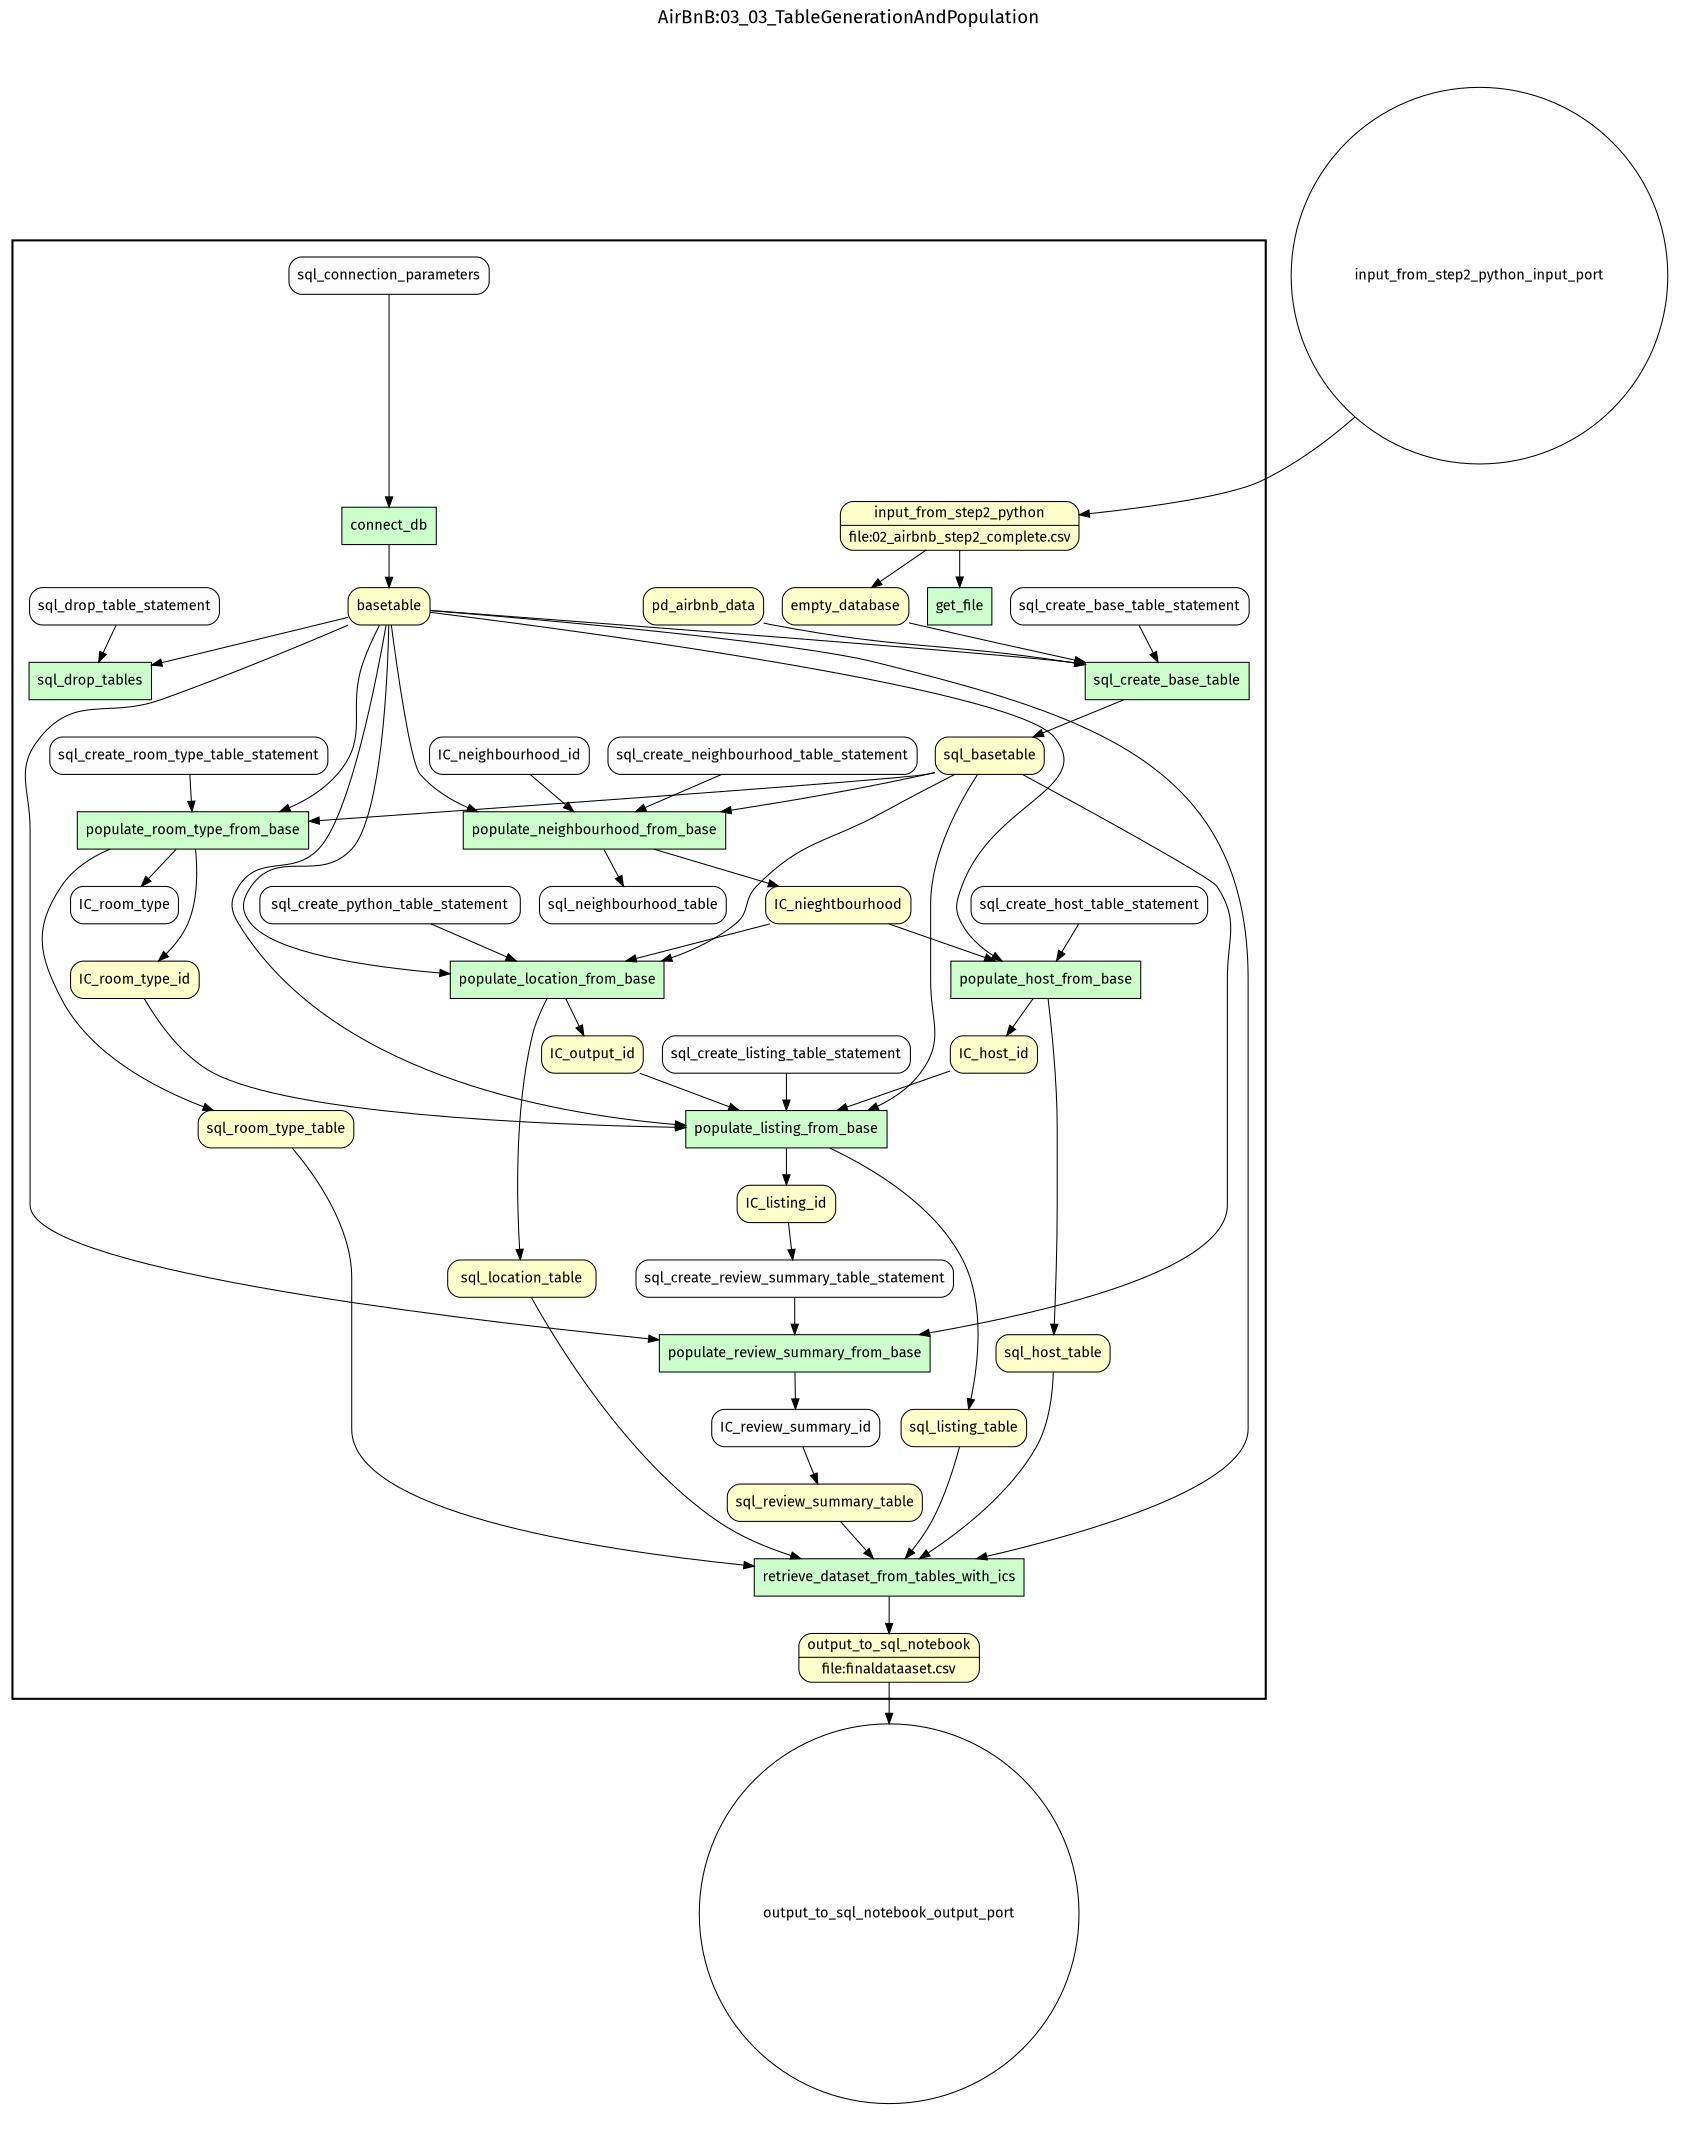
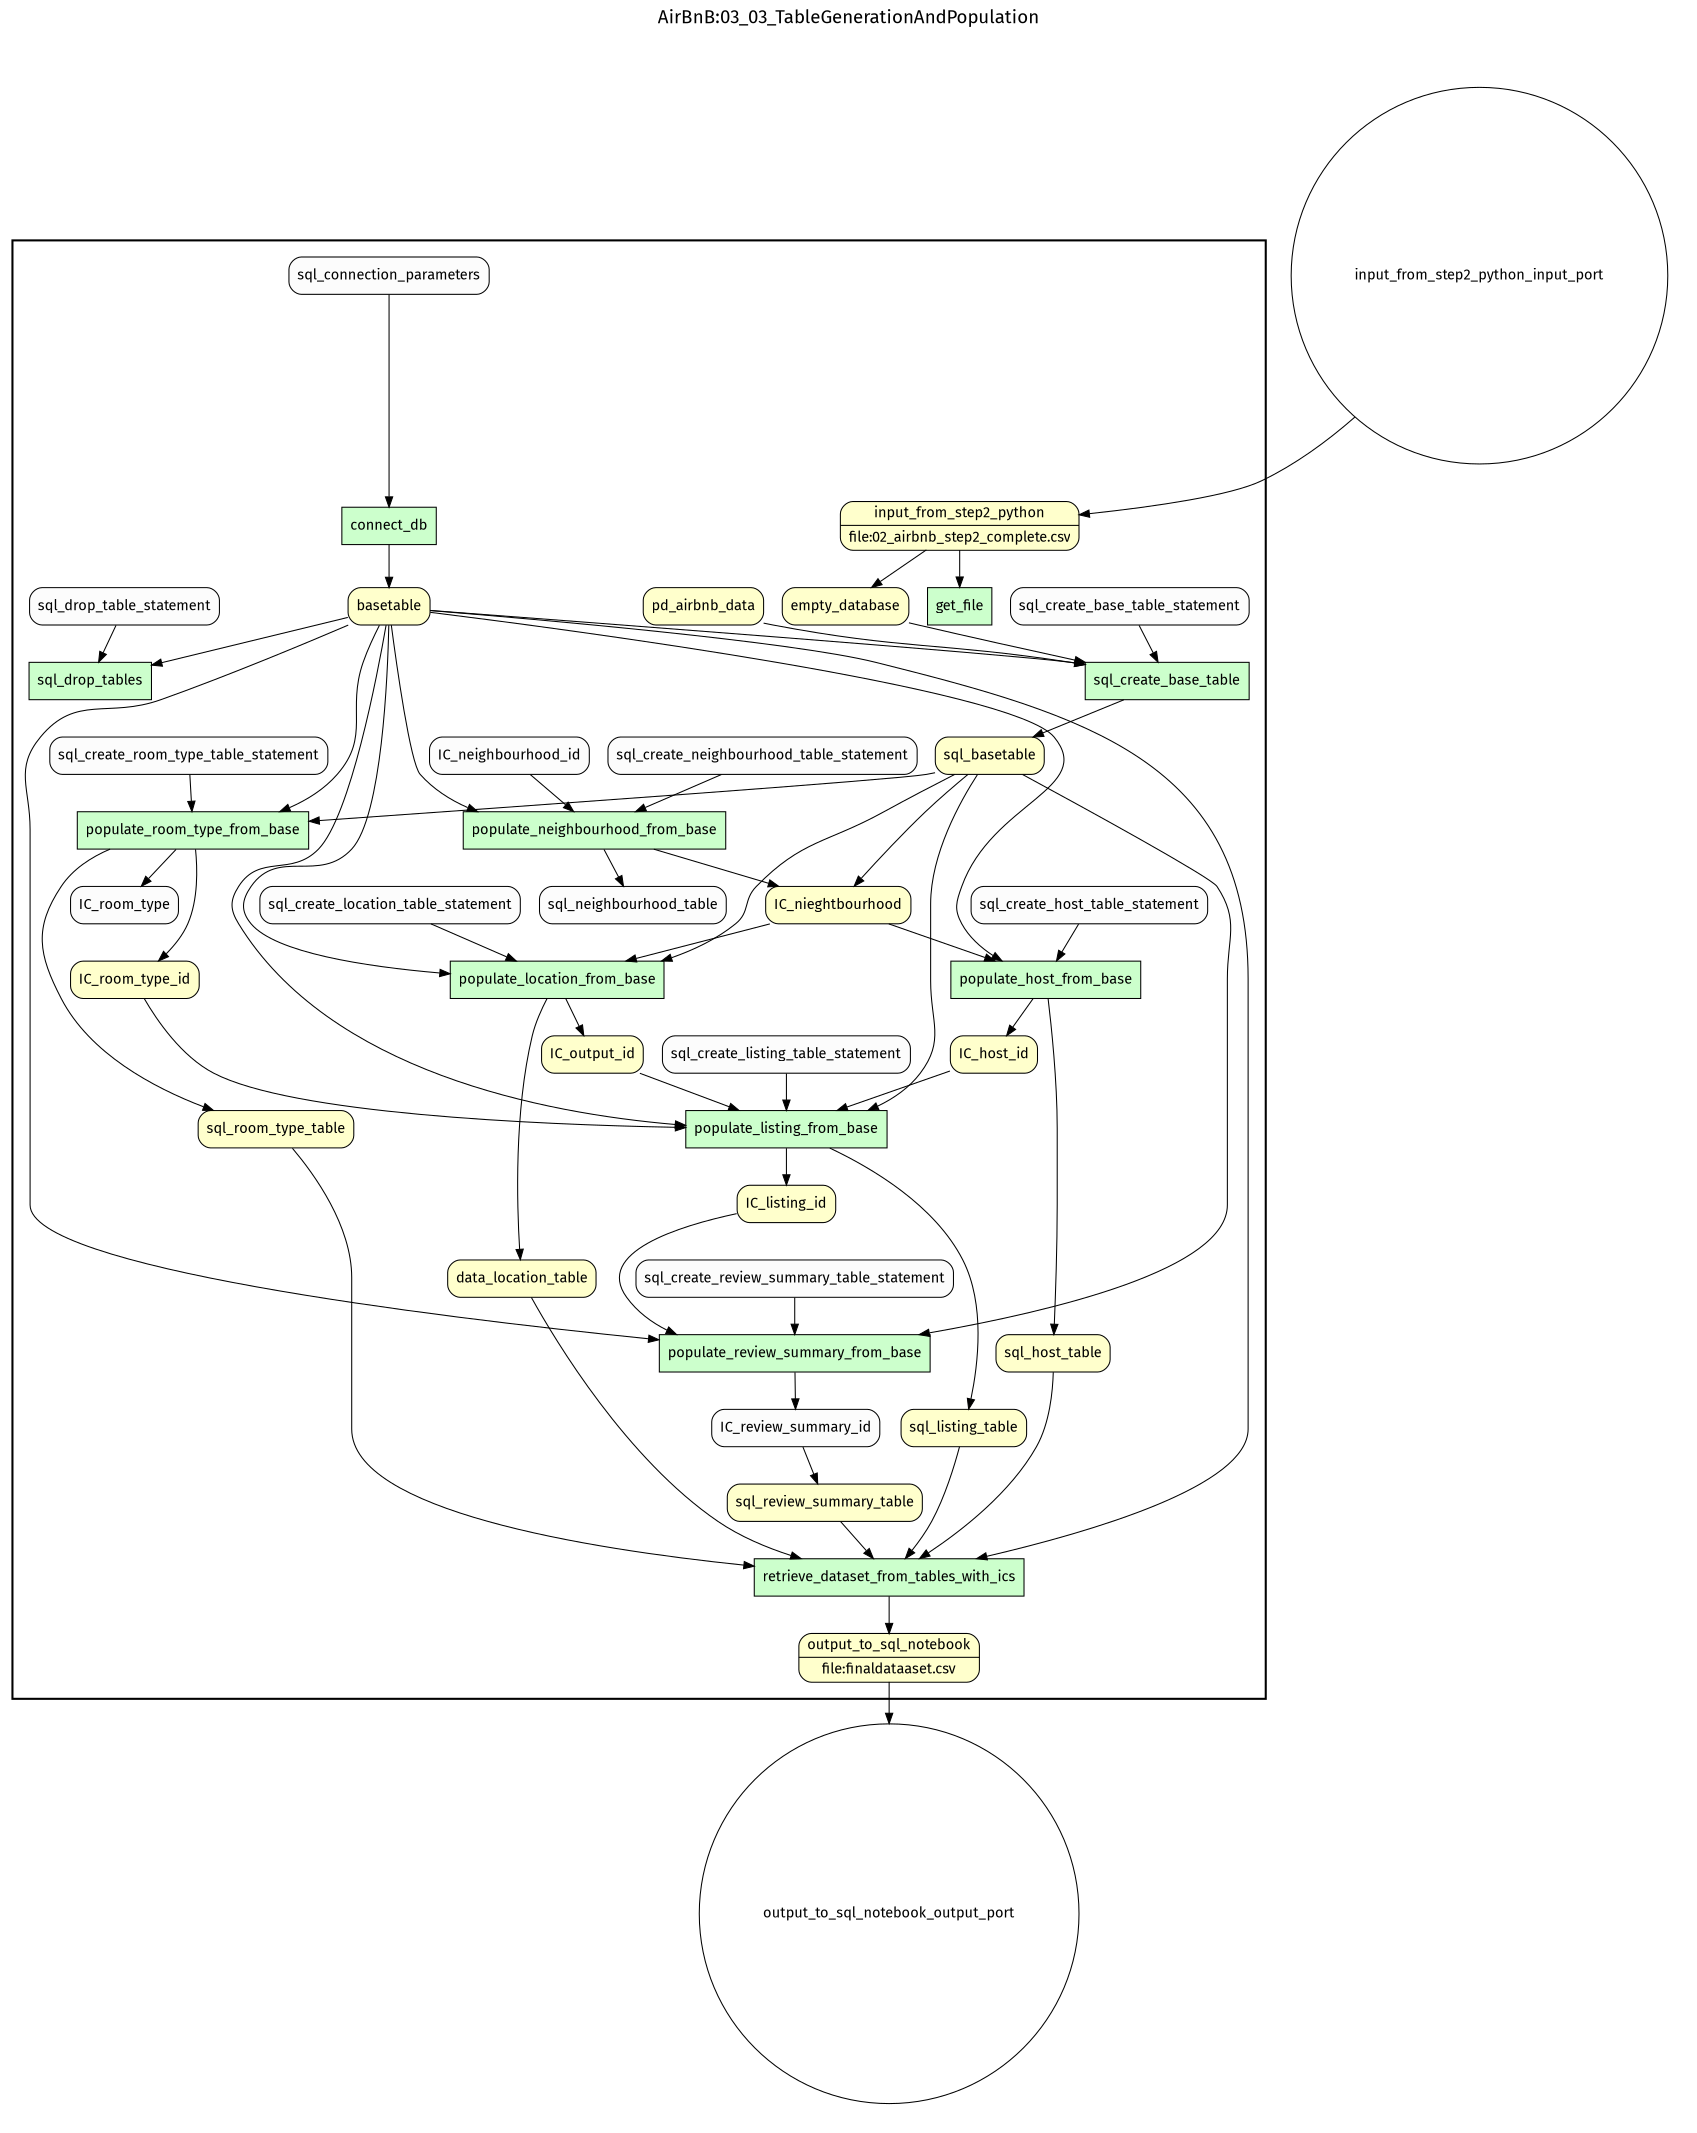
(833, 793) -> (913, 824)
(390, 905) -> (390, 905)
(790, 1236) -> (637, 1251)
(522, 1279) -> (522, 1279)
